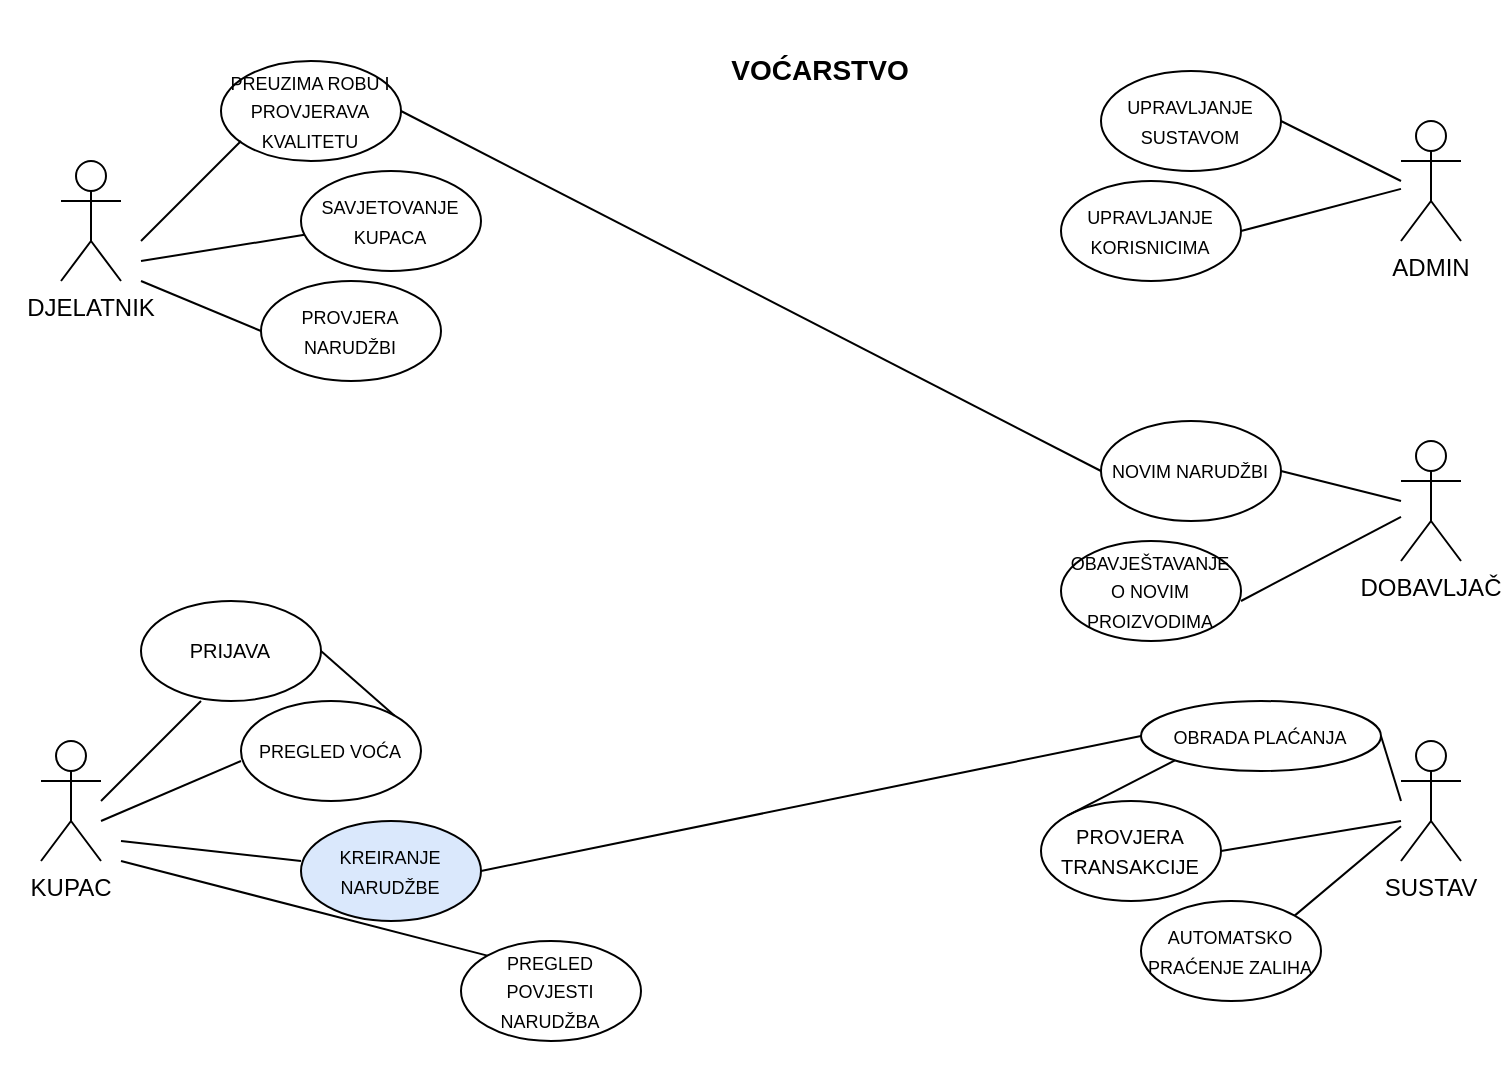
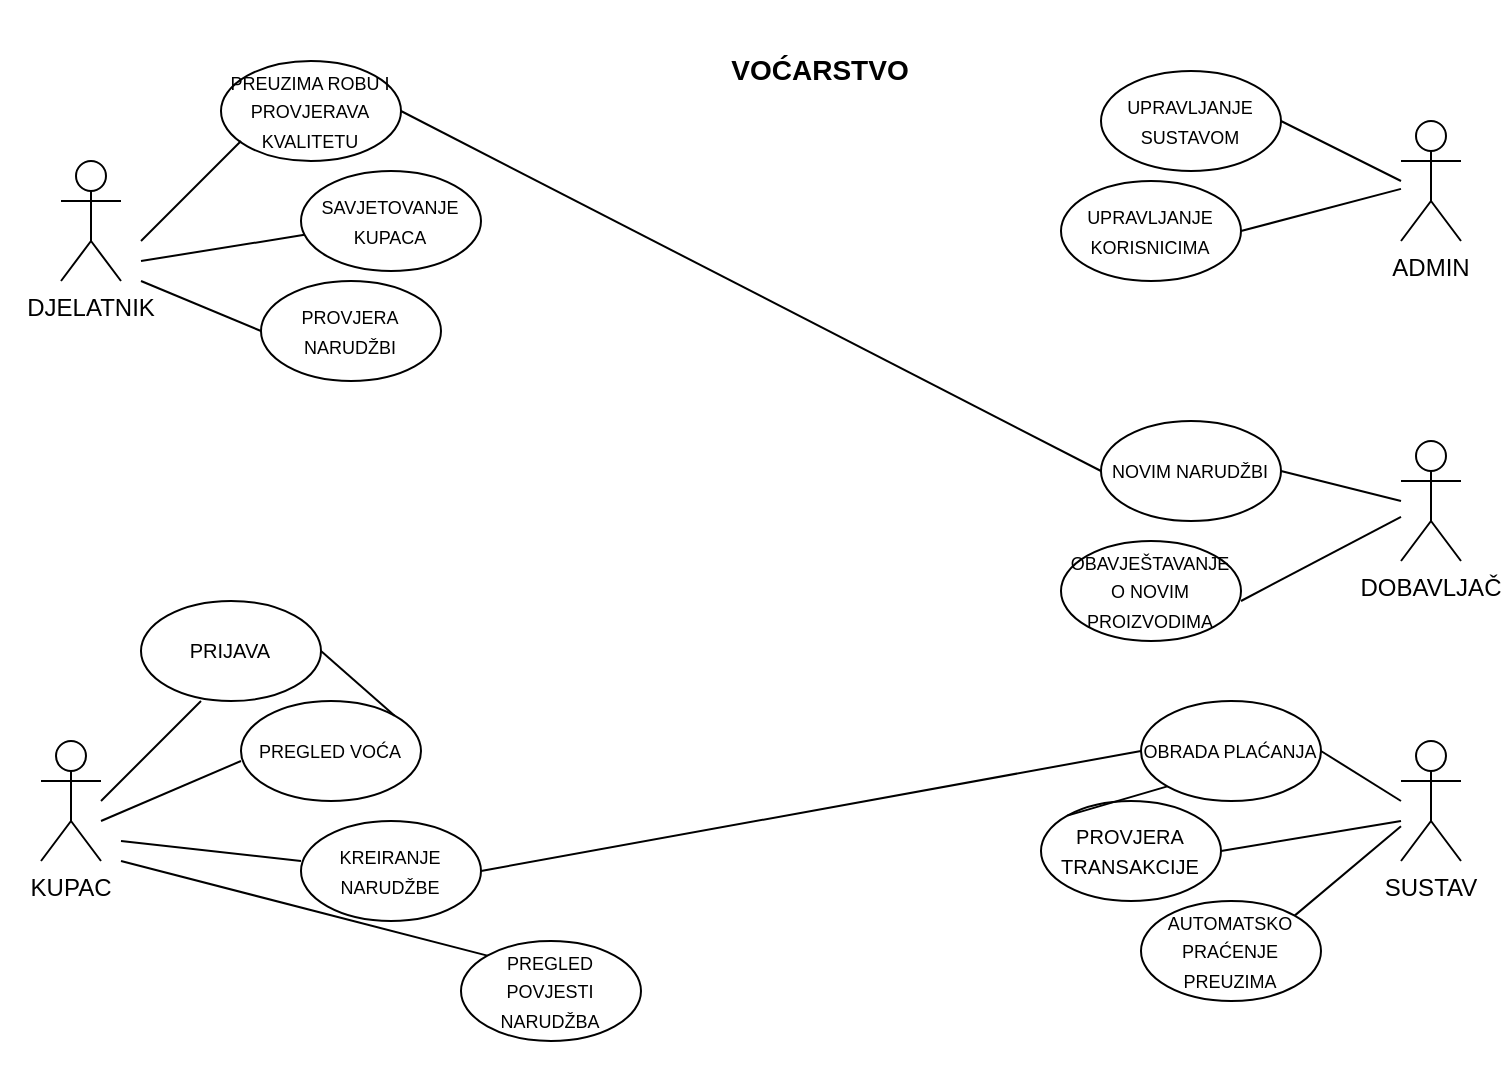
(1261, 736) -> (1231, 751)
(391, 871) -> (391, 871)
(1231, 951) -> (1231, 951)
